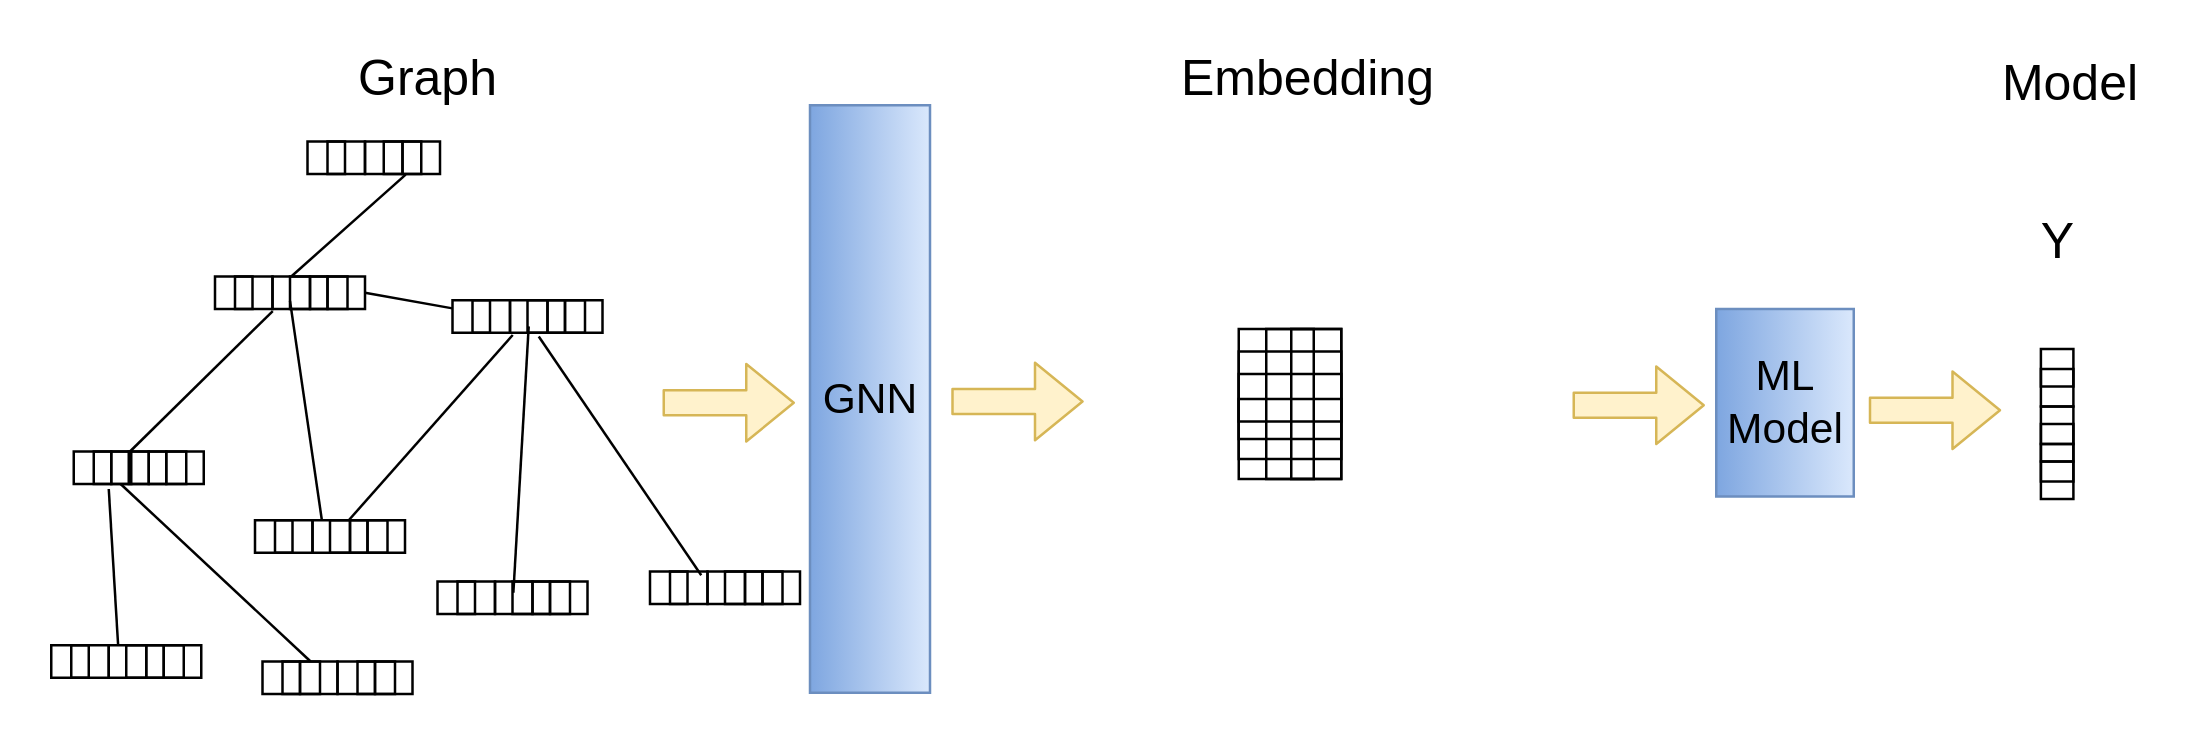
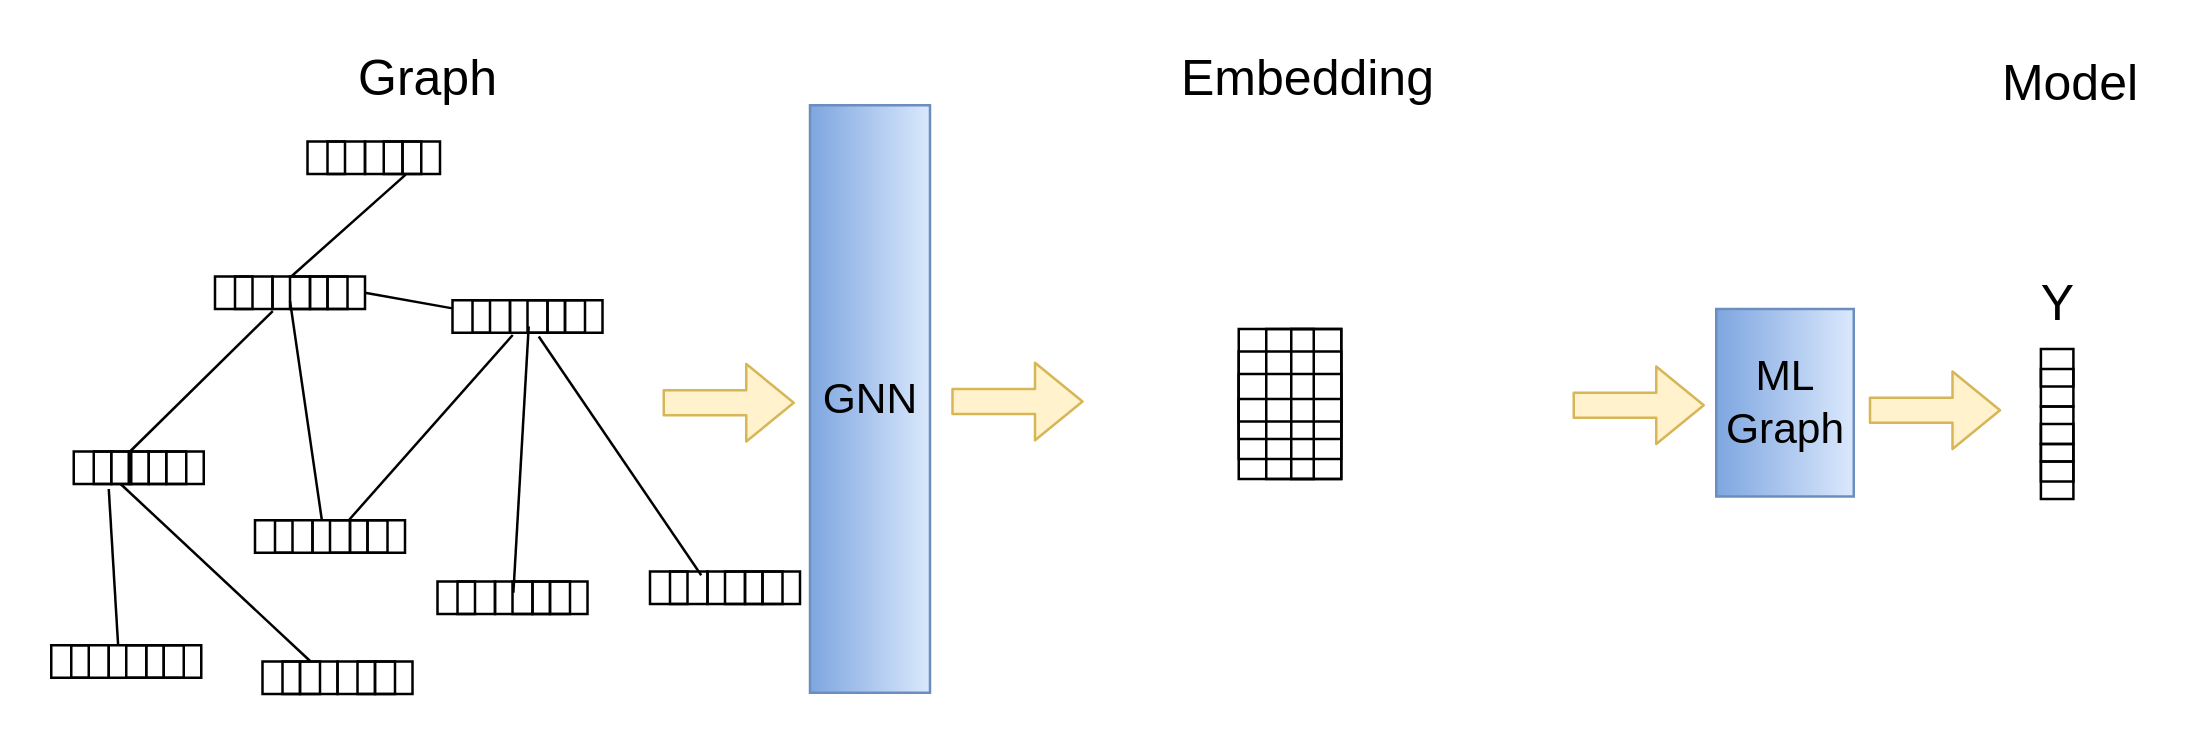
(2058, 239) -> (2058, 301)
(1786, 404) -> (1786, 404)
